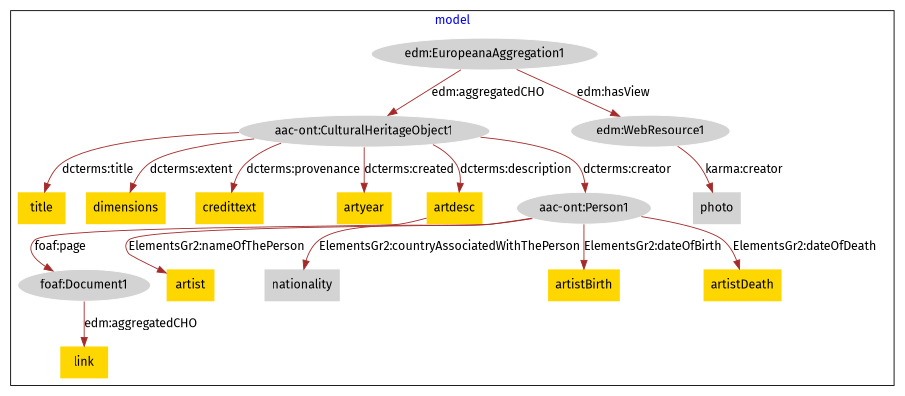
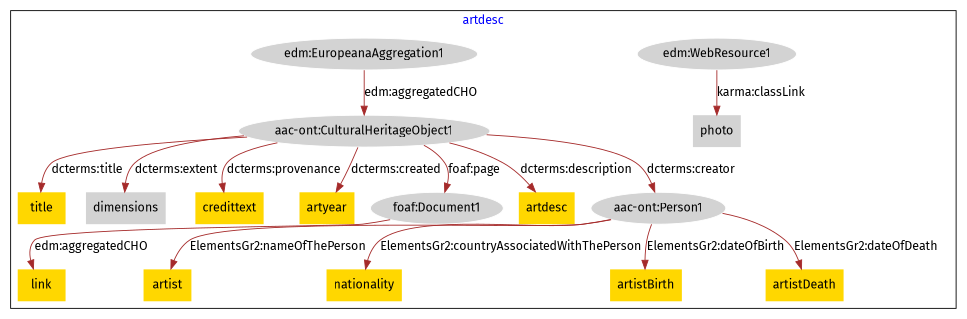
(452, 21) -> (483, 21)
(564, 91) -> none
(744, 170) -> (761, 93)
(126, 208) -> (126, 208)
(150, 230) -> (443, 160)
(302, 285) -> (364, 285)
